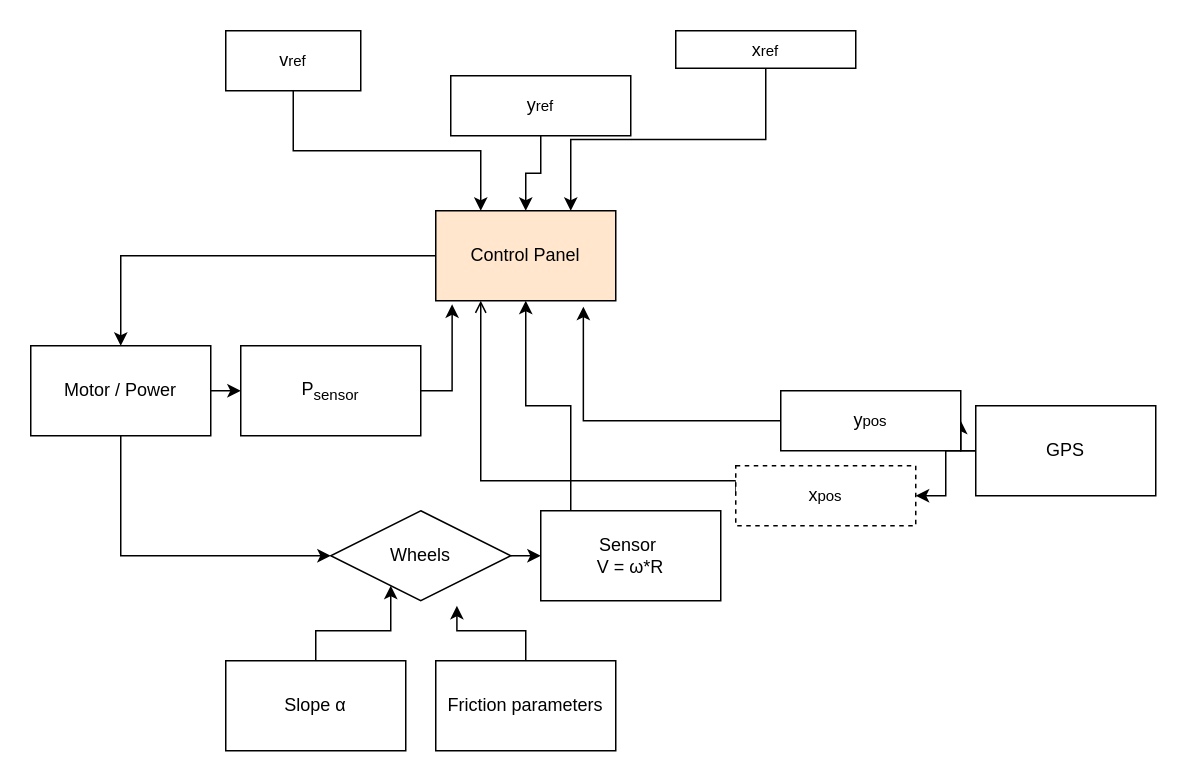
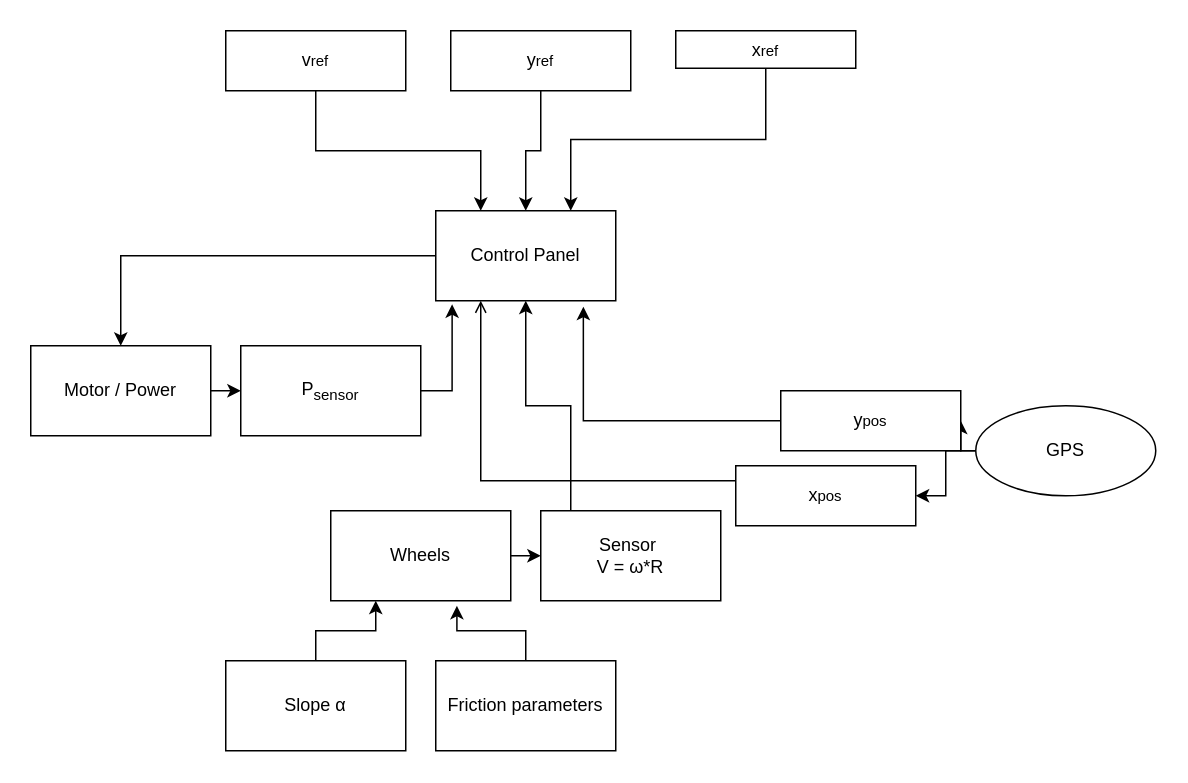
(293, 61) -> (316, 61)
(541, 106) -> (541, 61)
(526, 256) -> (526, 256)
(1066, 451) -> (1066, 451)
(826, 496) -> (826, 496)
(161, 556) -> none
(421, 556) -> (421, 556)
